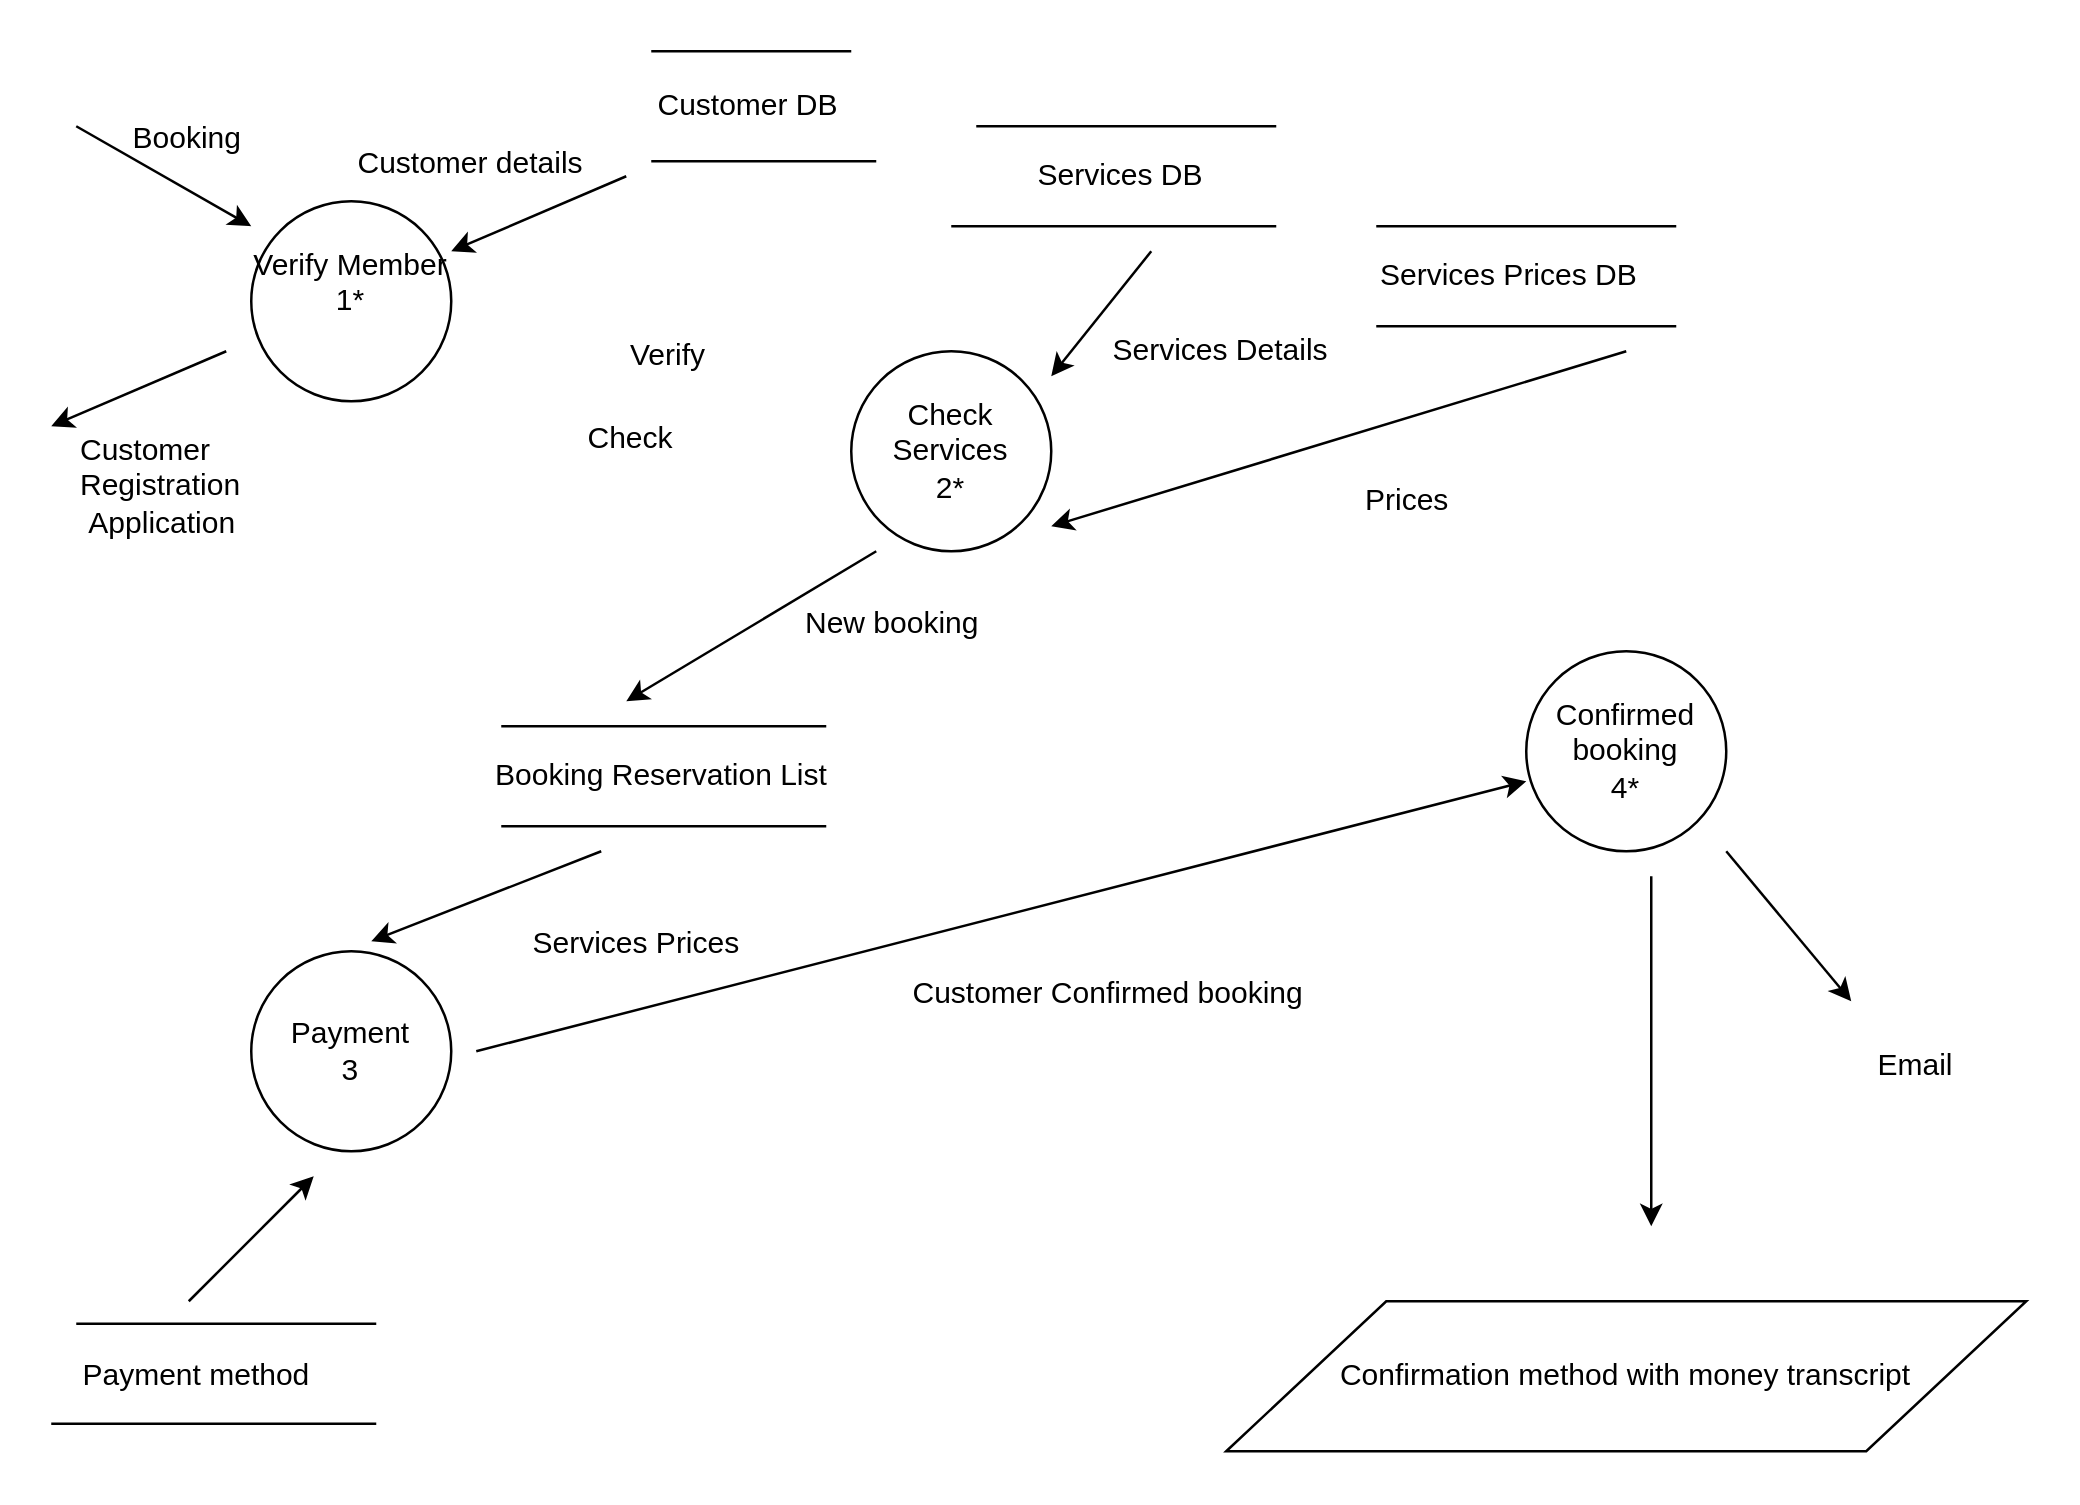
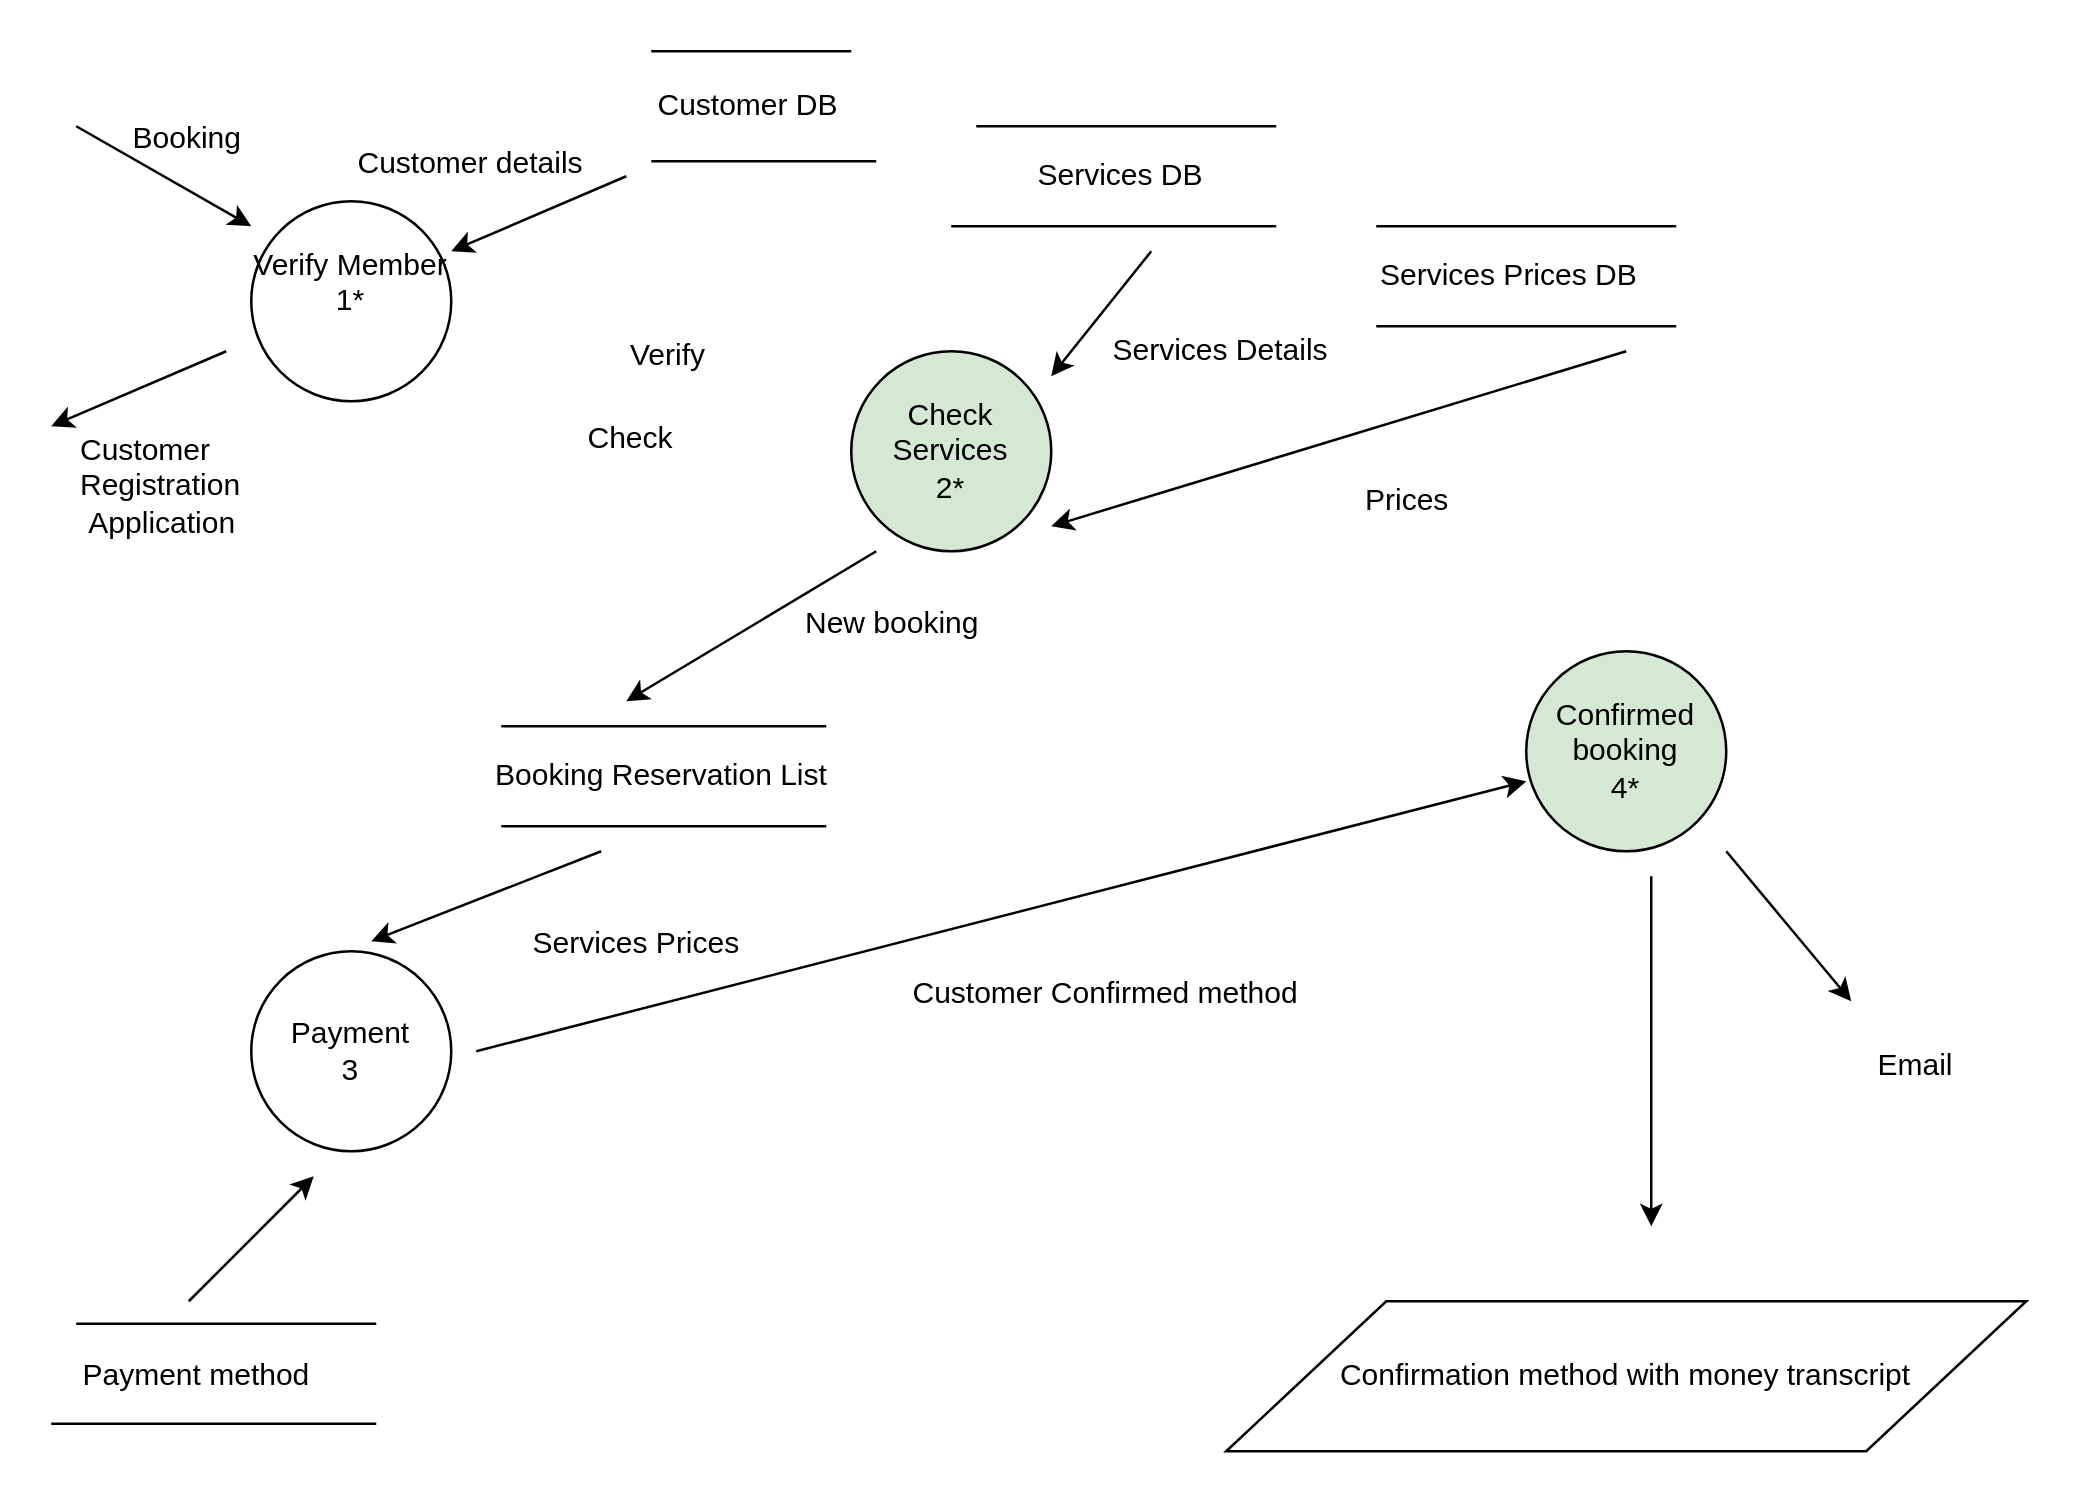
(951, 451) -> (951, 451)
(1626, 751) -> (1626, 751)
(1117, 994) -> (1112, 994)
